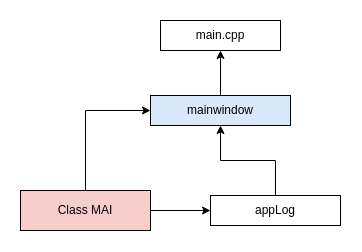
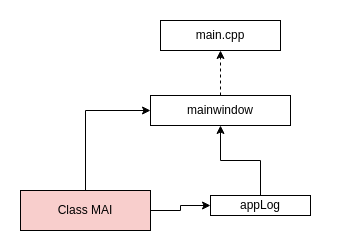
(221, 76) -> (221, 76)
(221, 111) -> (221, 111)
(276, 211) -> (261, 206)
